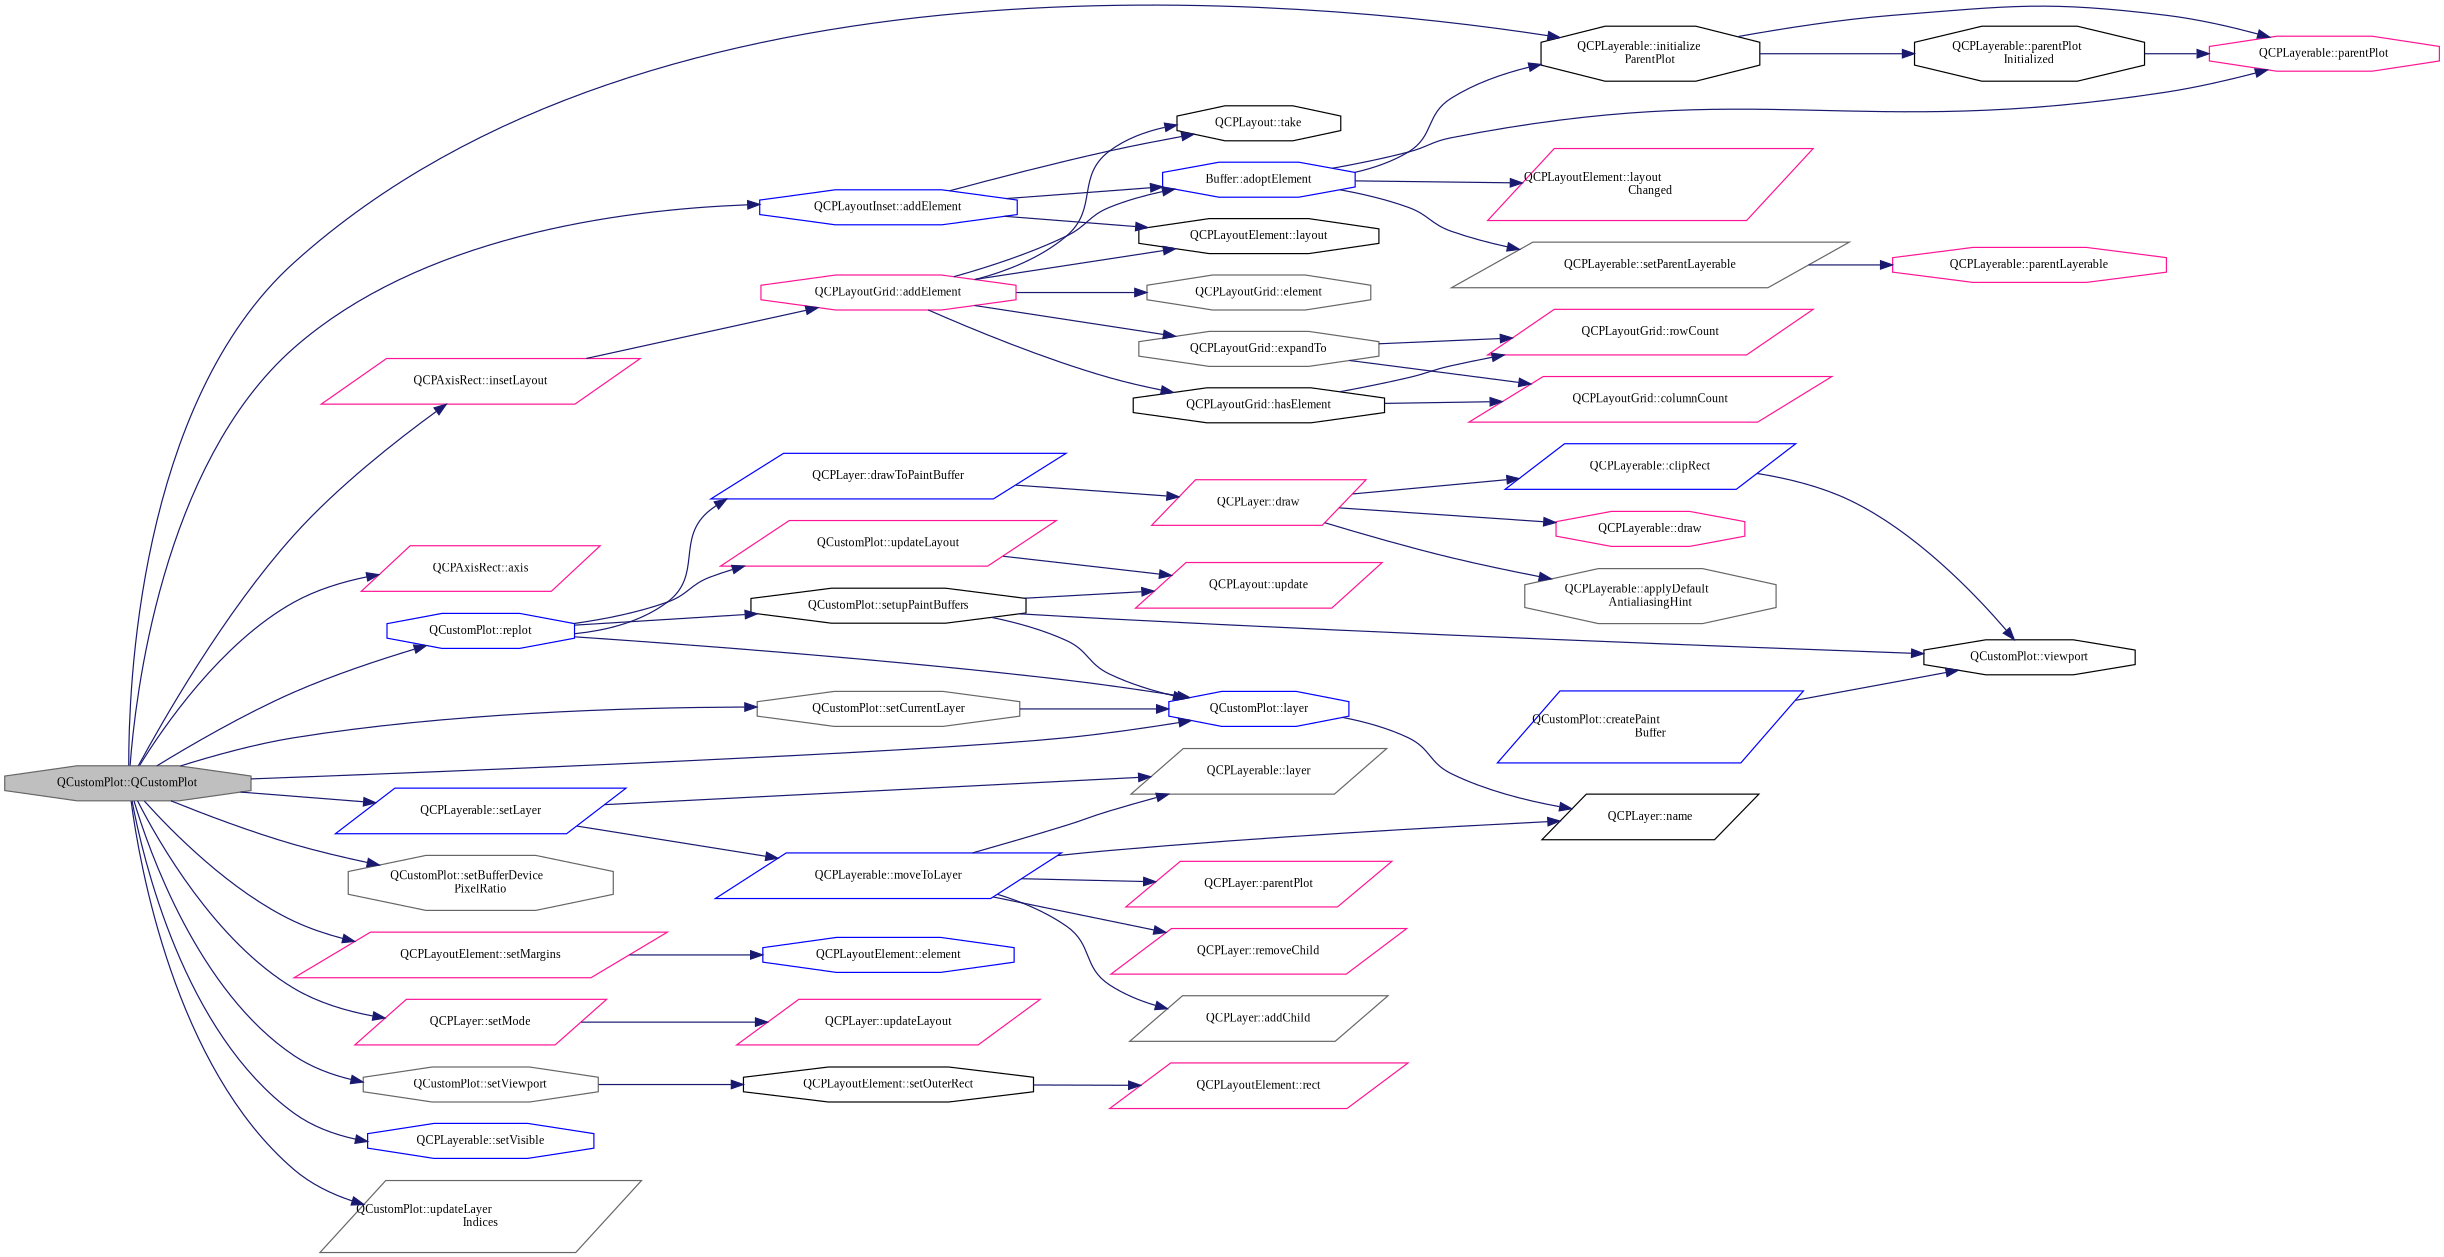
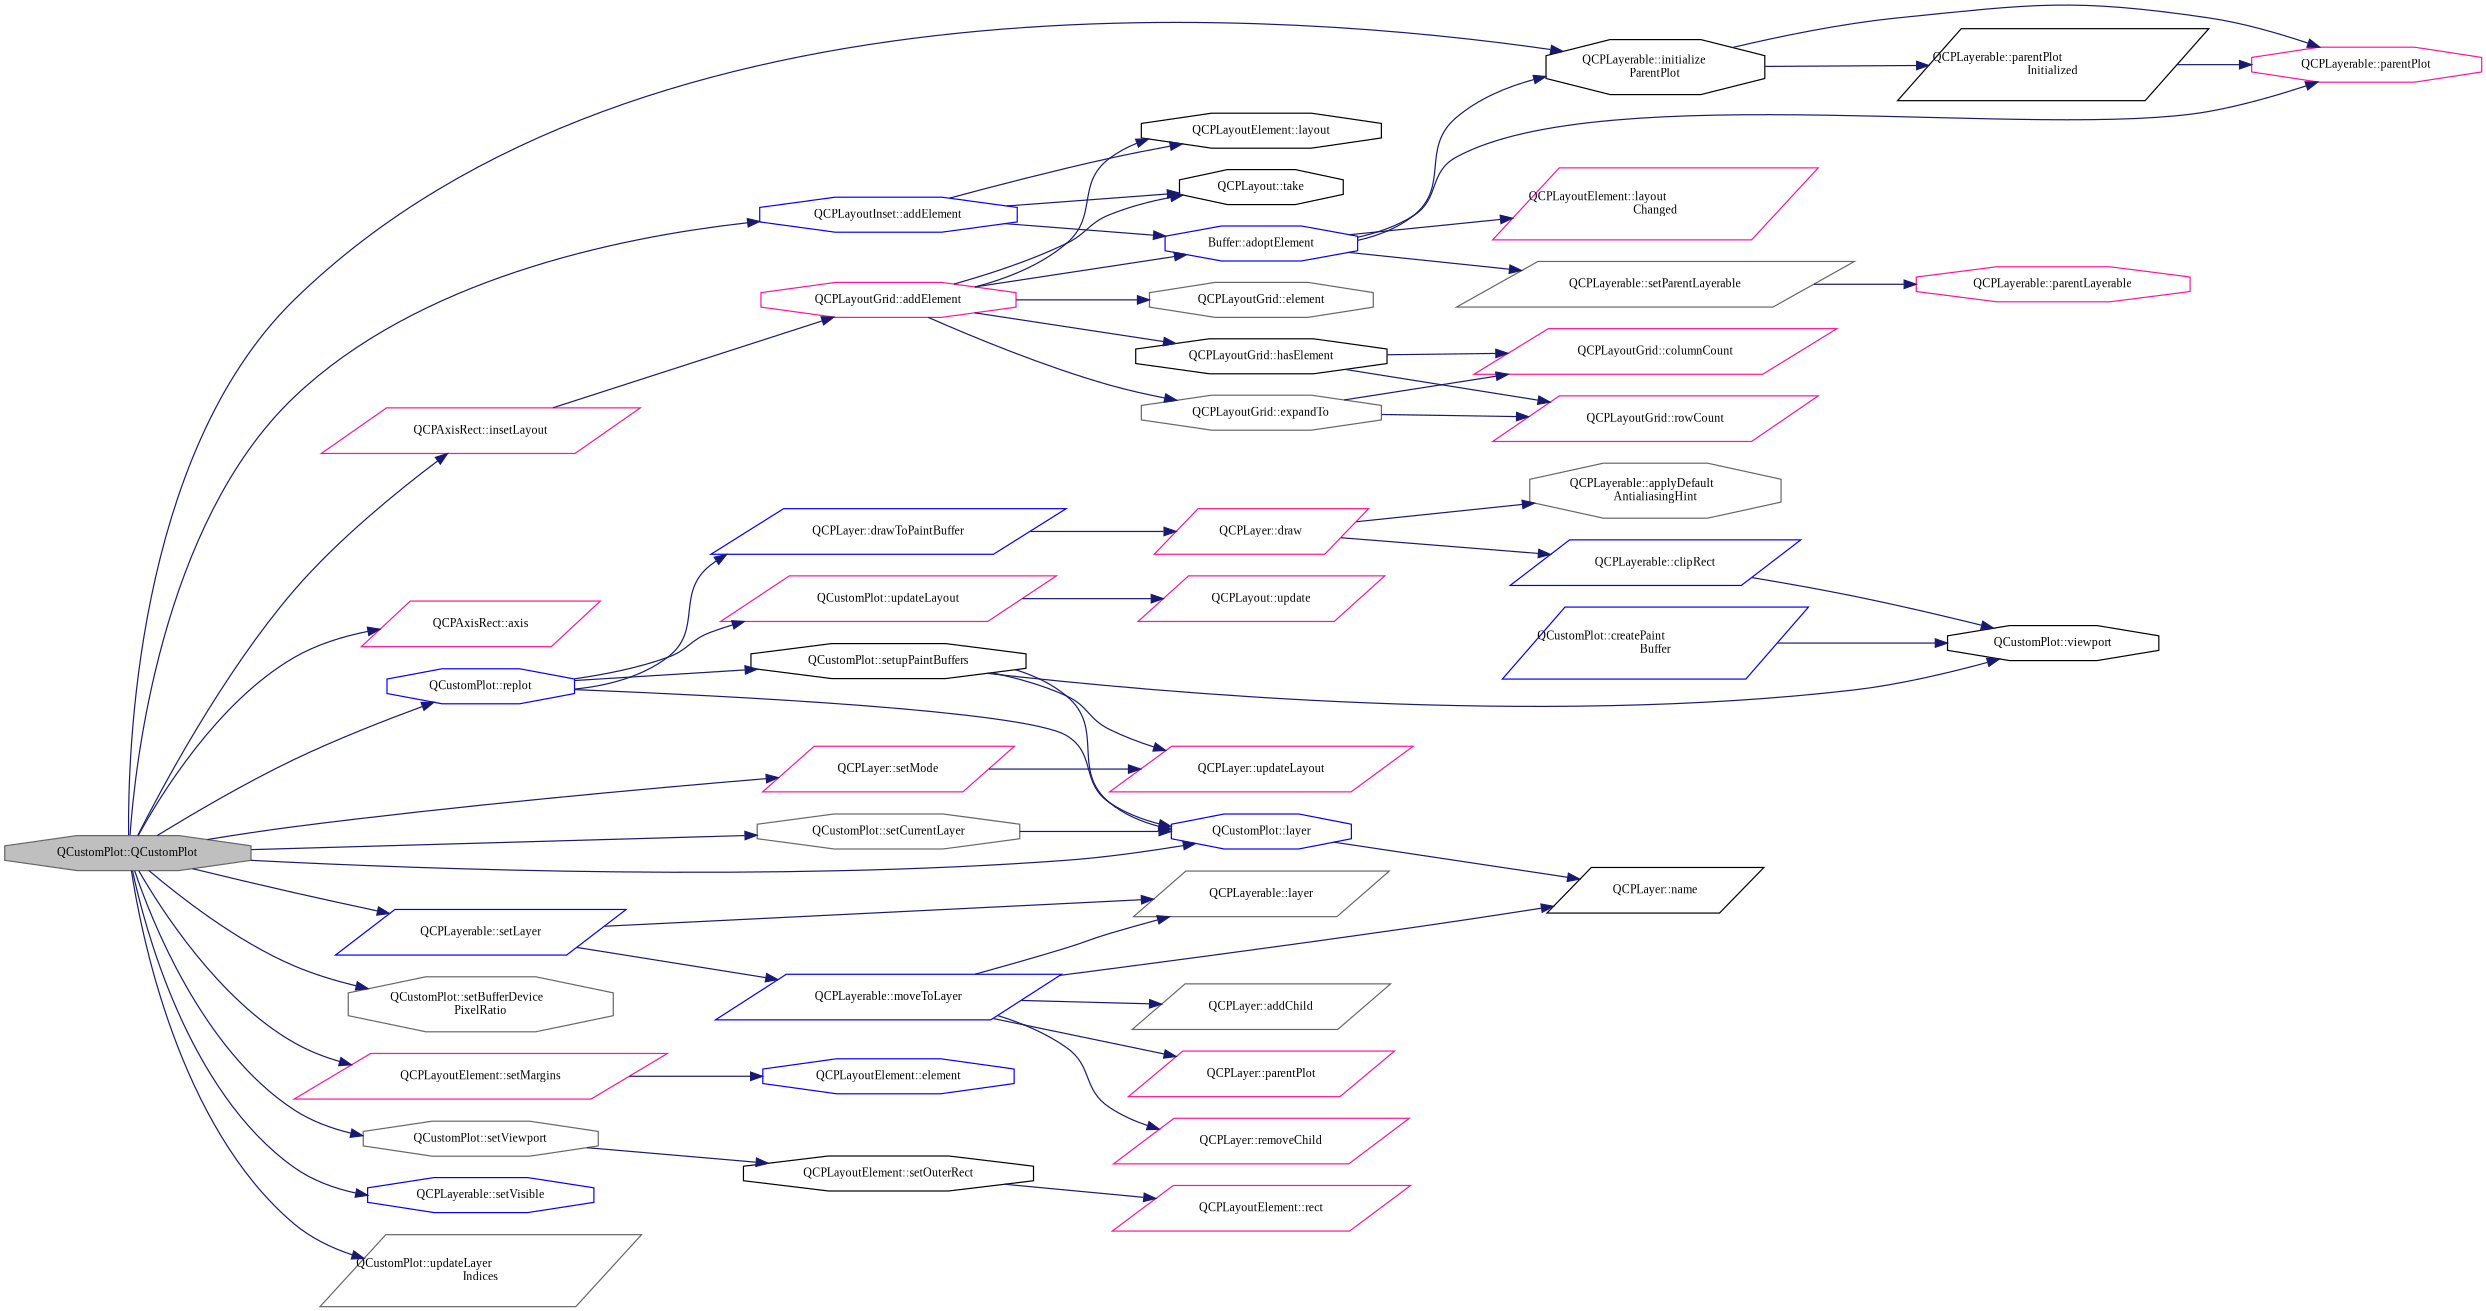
(2030, 54) -> (2053, 65)
(1650, 529) -> none
(1083, 595) -> (1090, 715)
